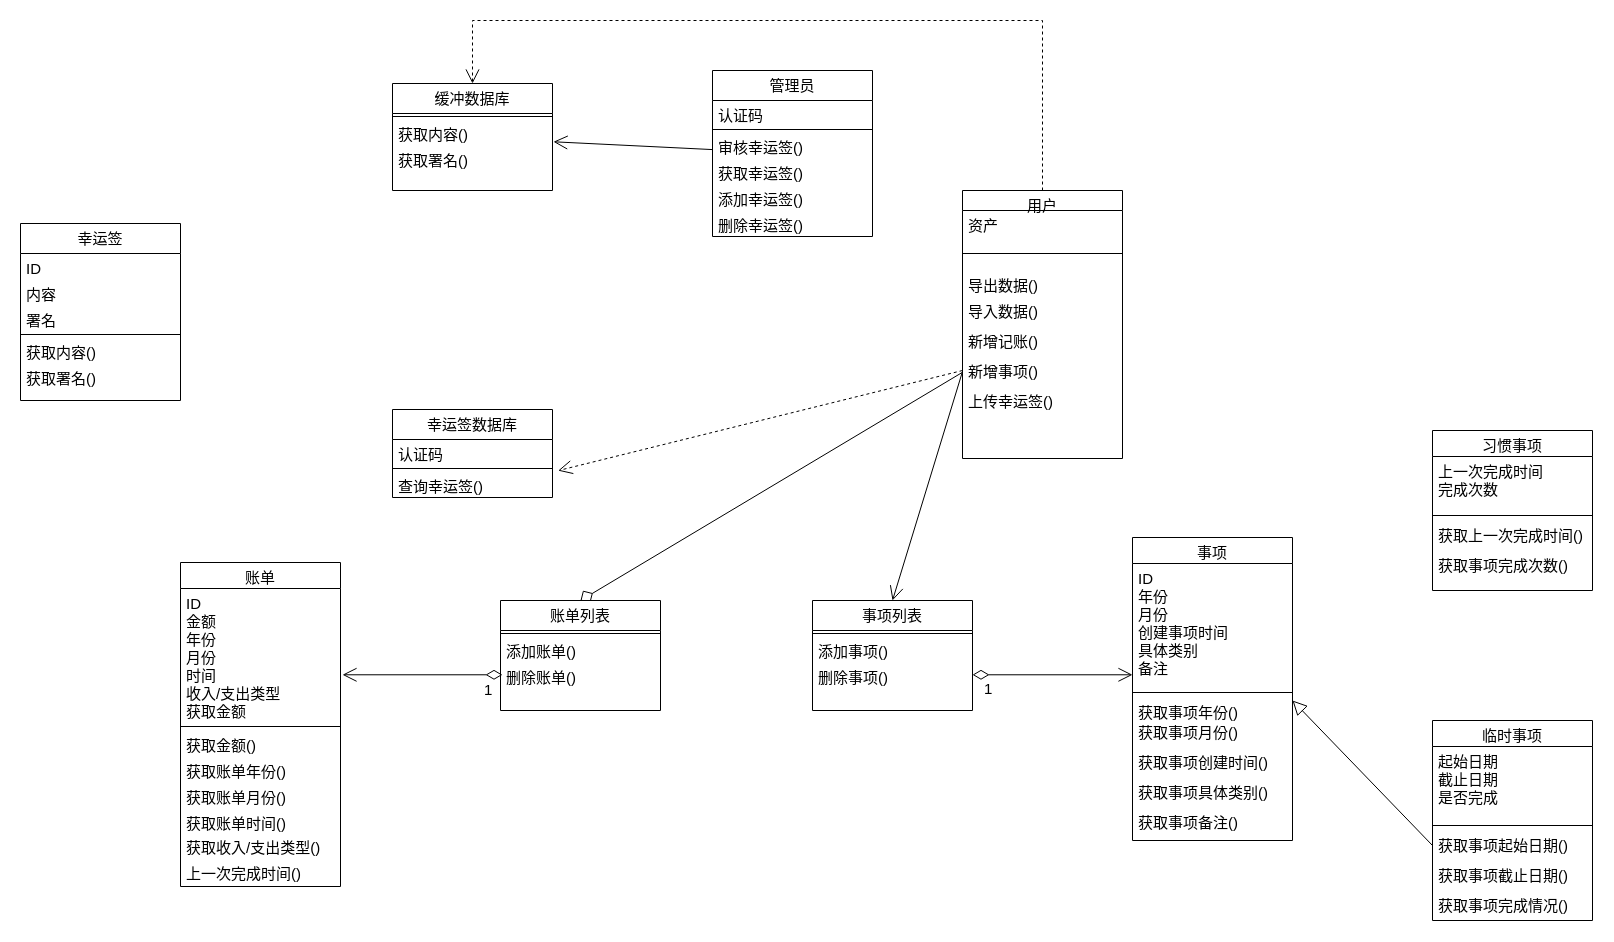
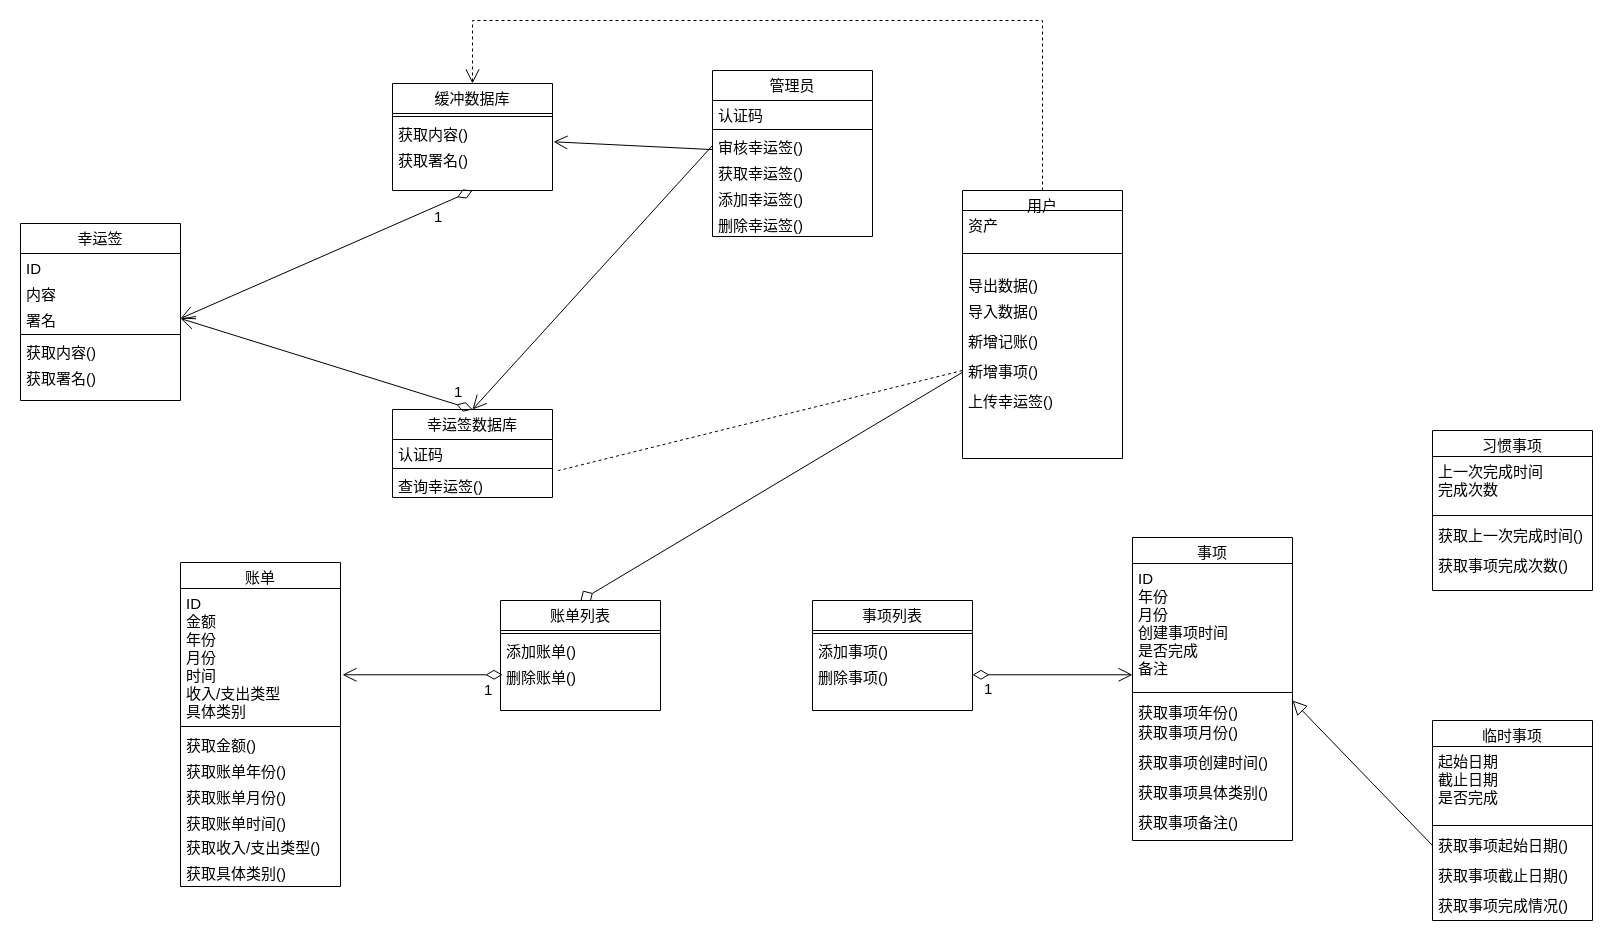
none -> (320, 257)
none -> (591, 279)
none -> (320, 362)
(563, 469) -> (562, 470)
(927, 488) -> none
(1146, 579) -> (1146, 579)
(194, 604) -> (194, 604)
(247, 874) -> (239, 874)
